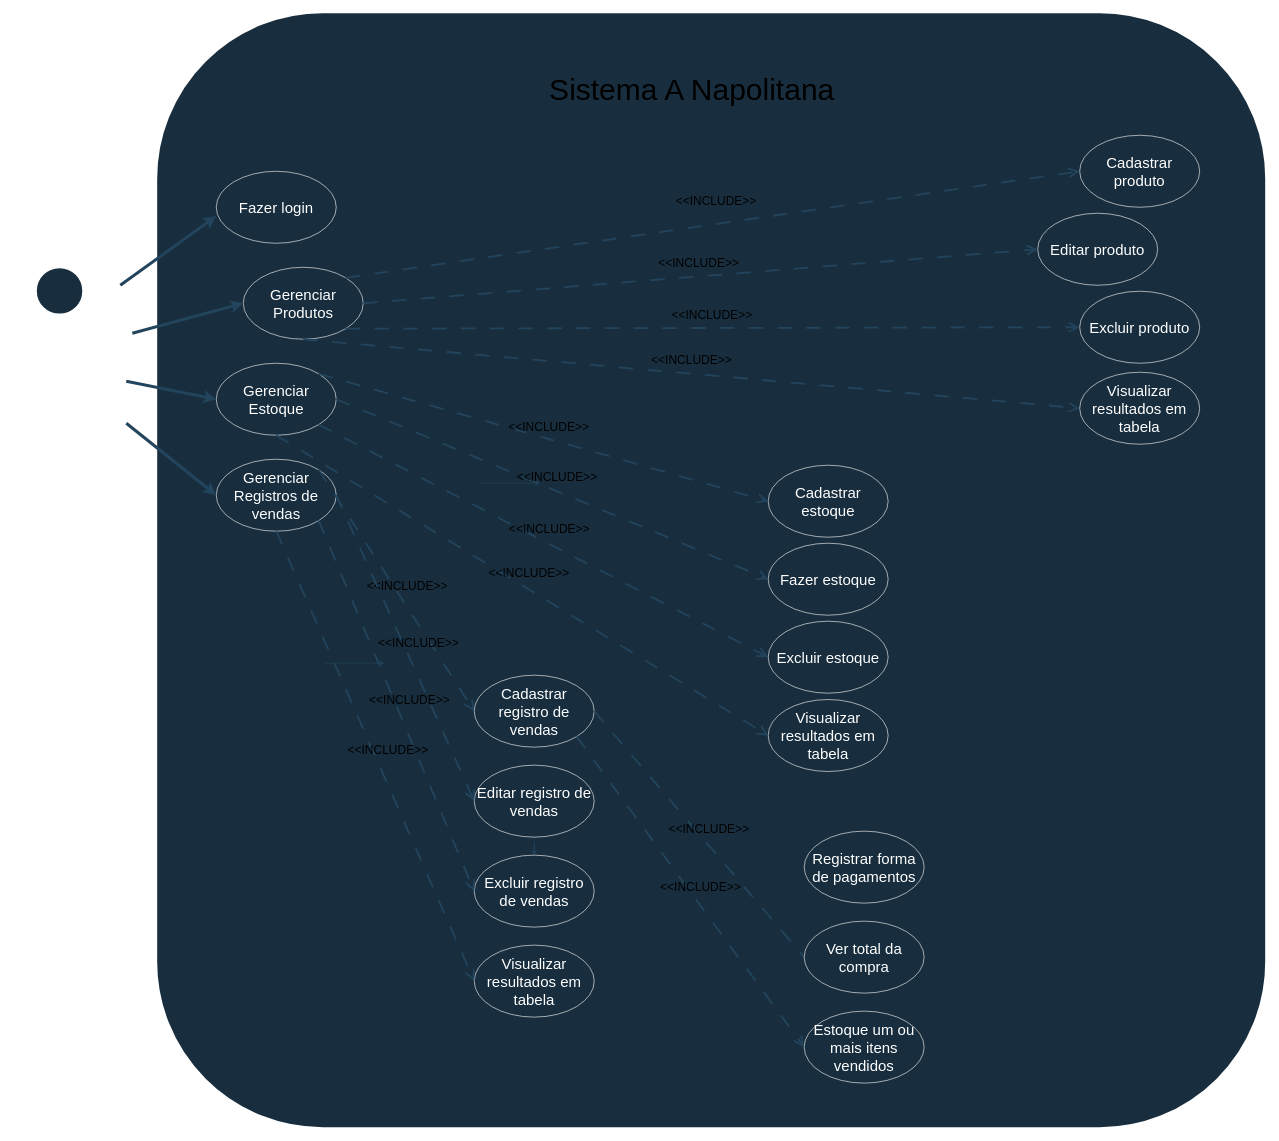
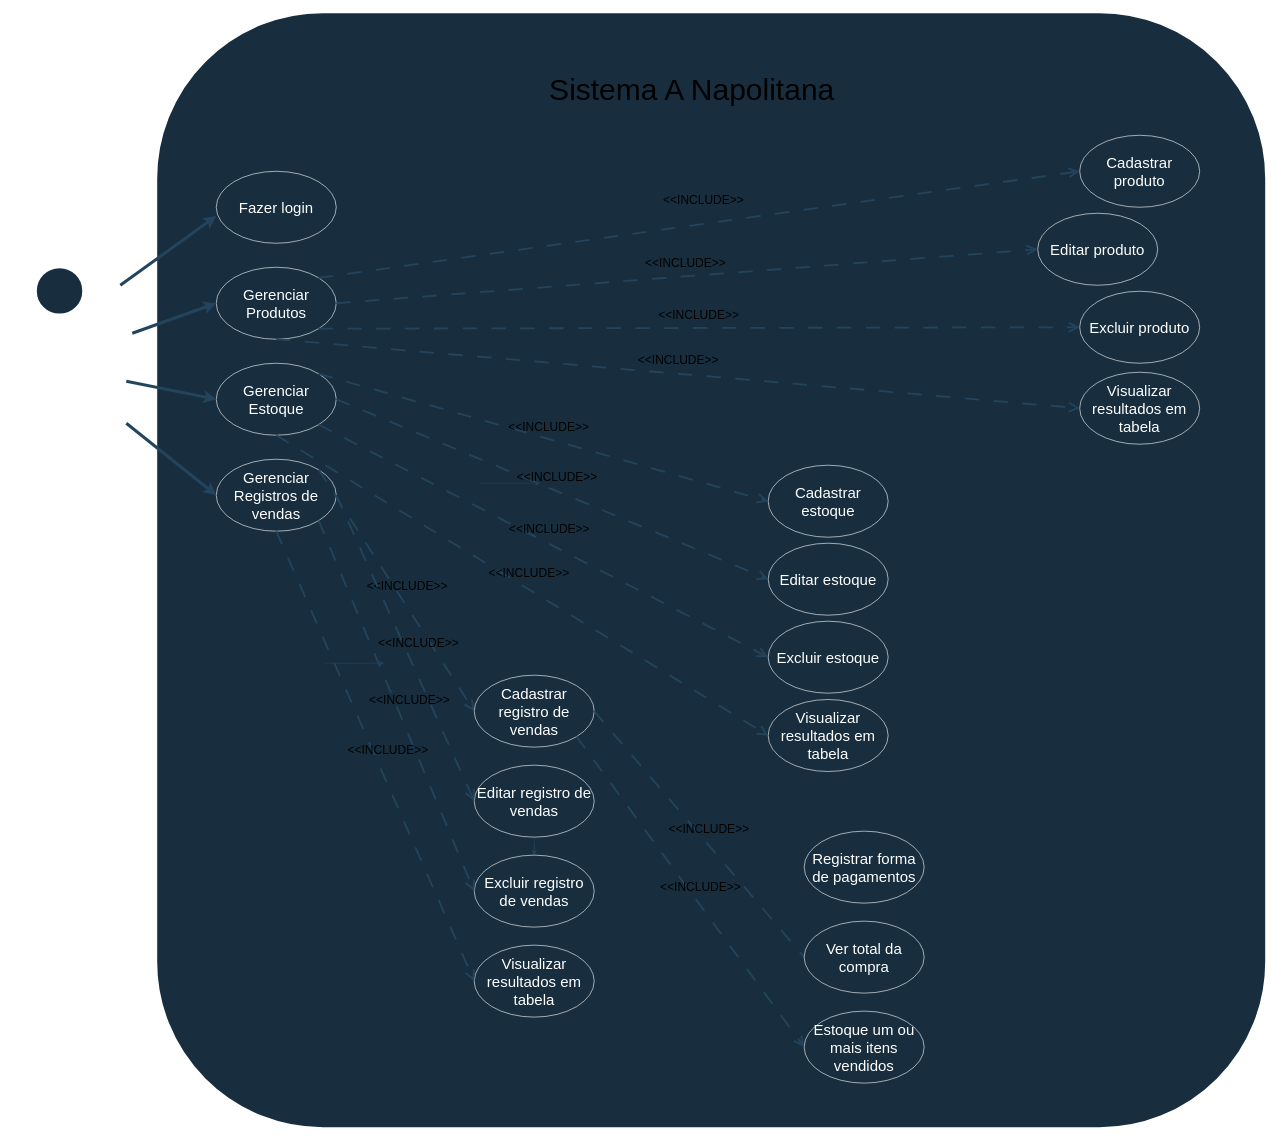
(303, 303) -> (276, 303)
(828, 579) -> (828, 579)
